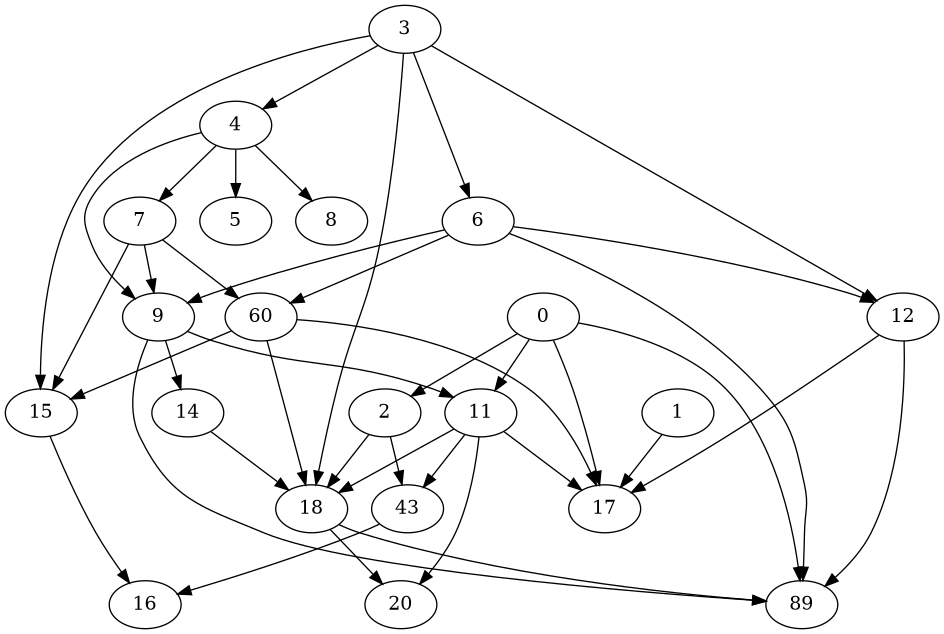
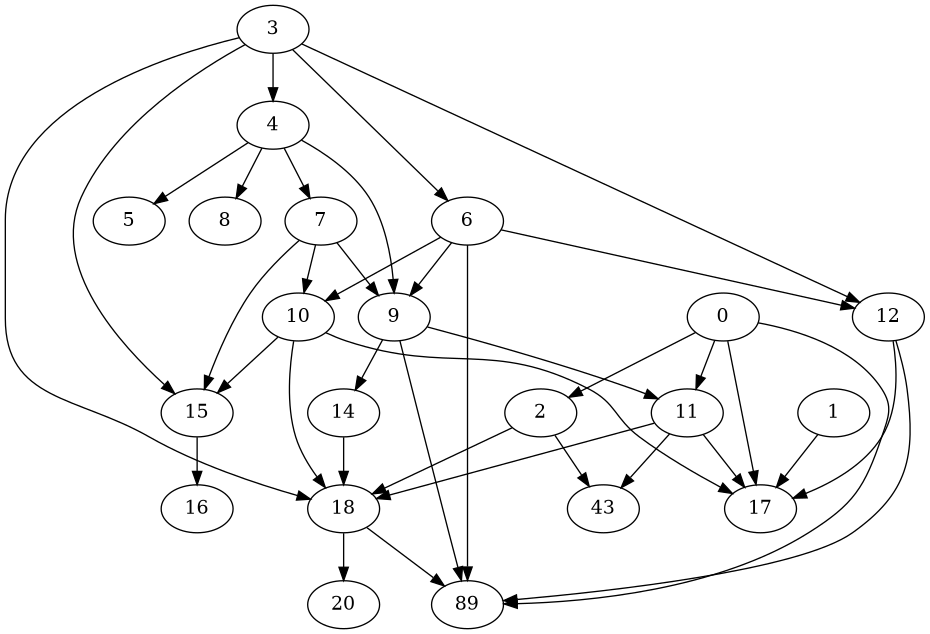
(261, 317) -> (298, 317)
(464, 510) -> none
(286, 560) -> none
